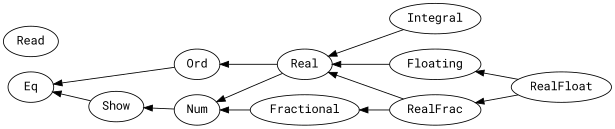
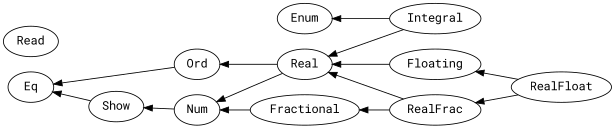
none -> (305, 19)
